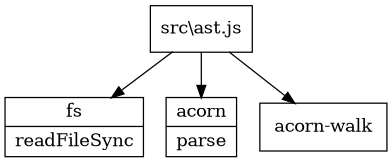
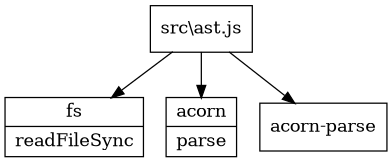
(323, 127) -> (323, 127)
